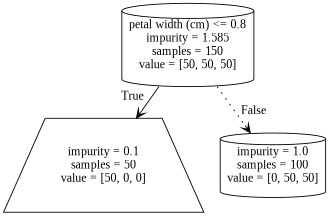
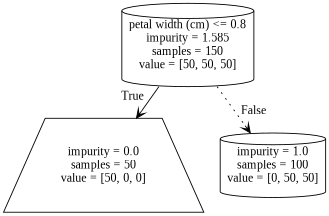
(104, 165) -> (104, 165)
